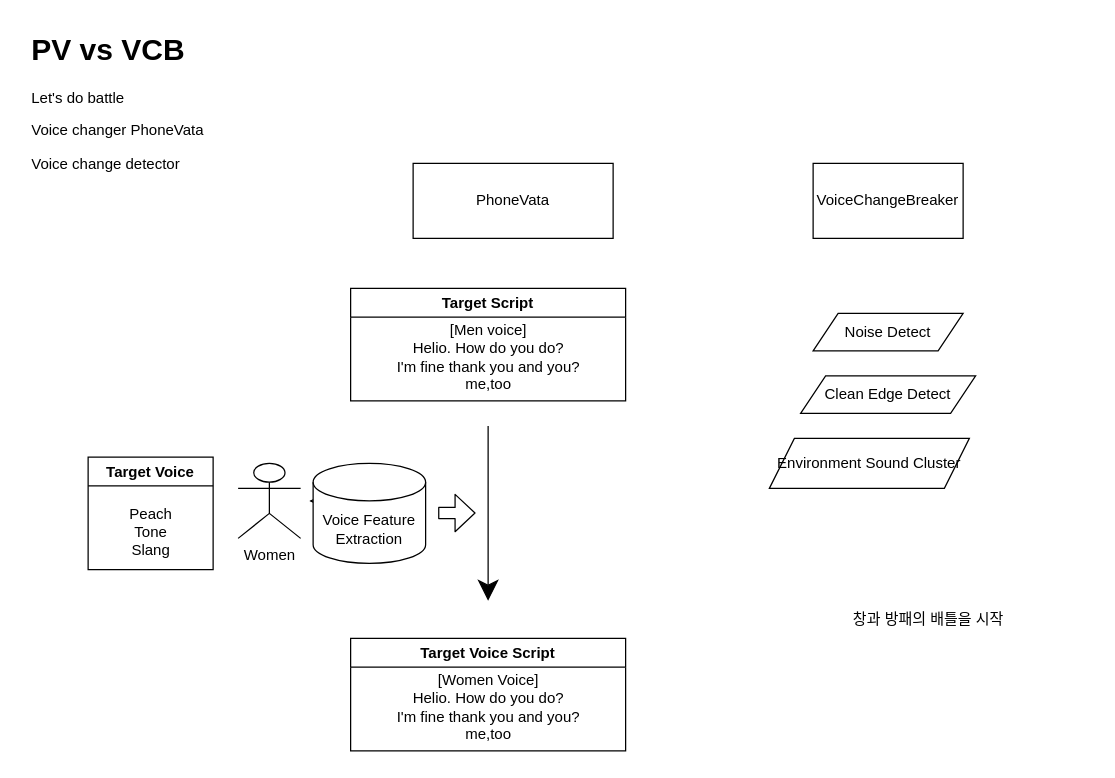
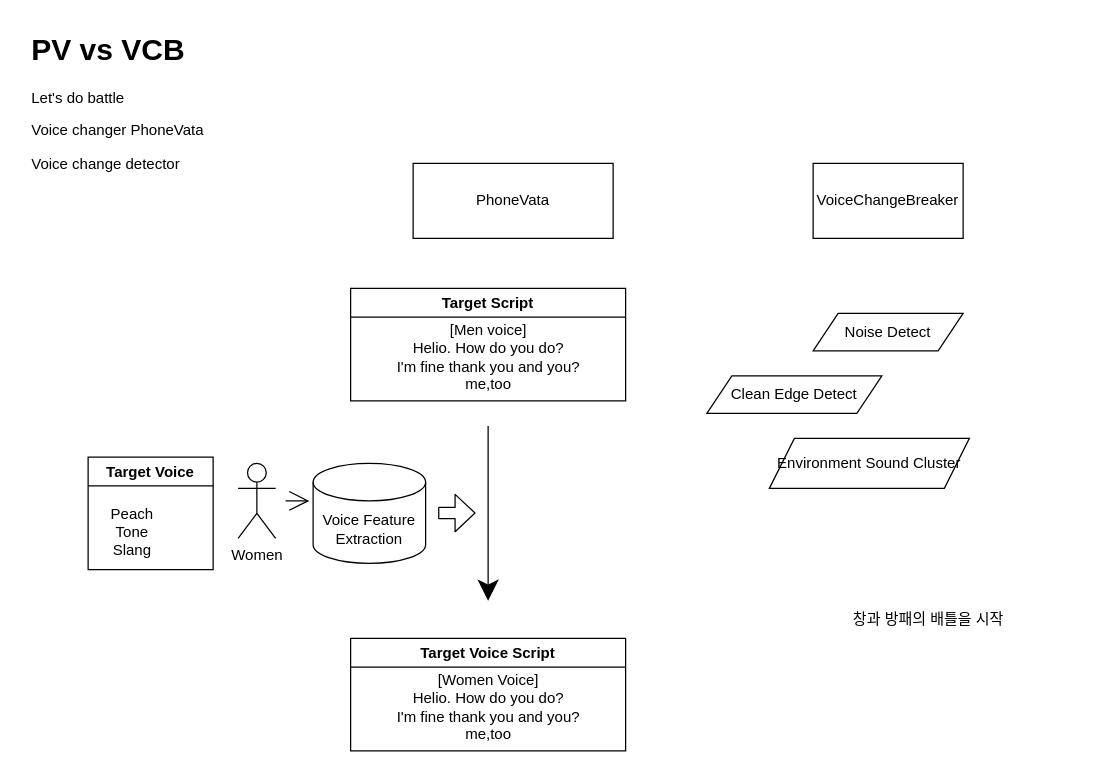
(888, 394) -> (794, 394)
(269, 501) -> (257, 501)
(151, 532) -> (132, 532)
